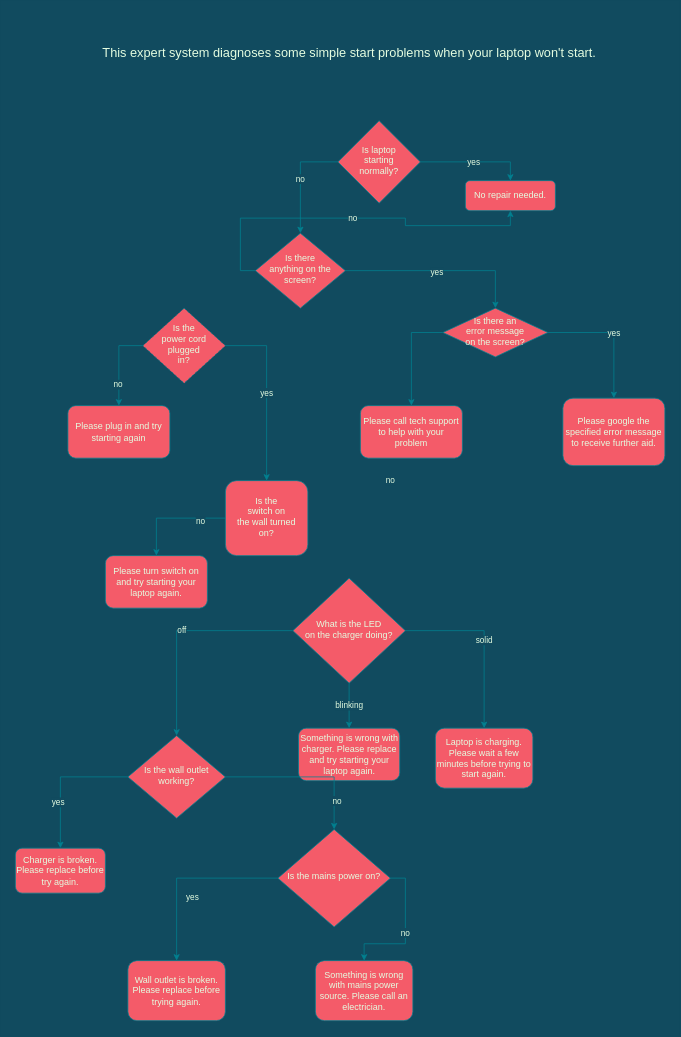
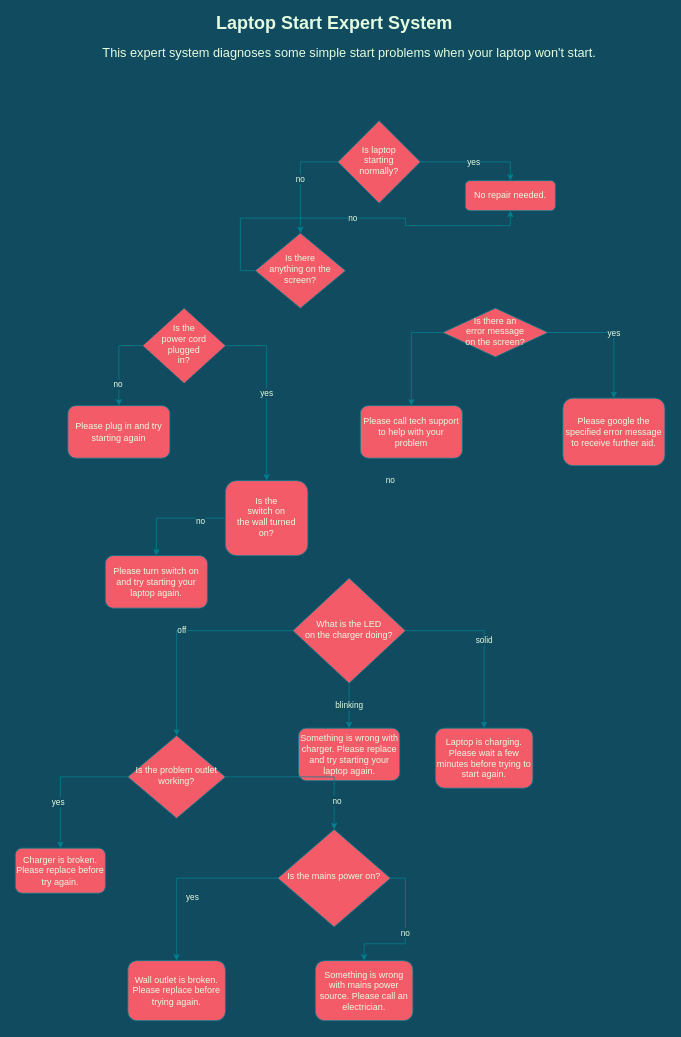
none -> (334, 23)
(436, 270) -> none
(177, 775) -> (177, 775)
